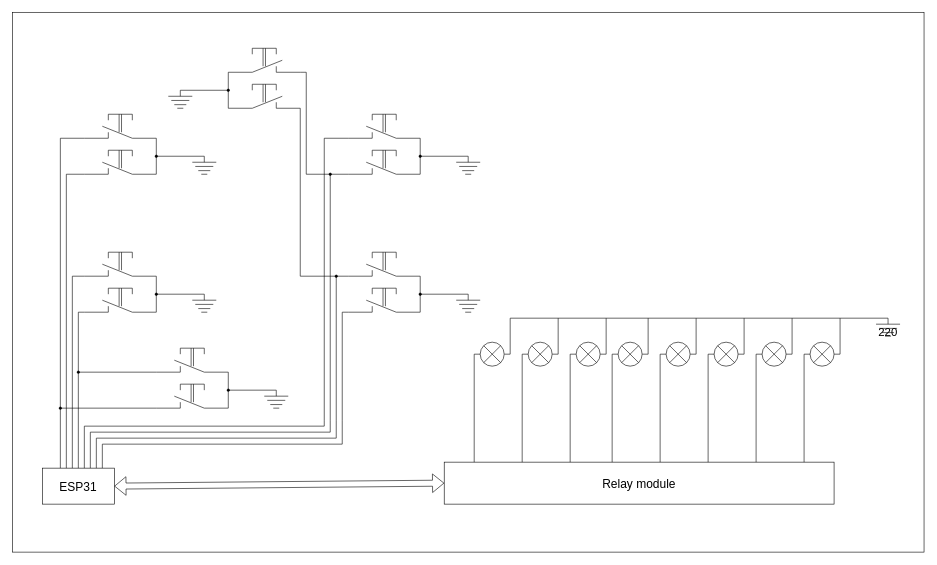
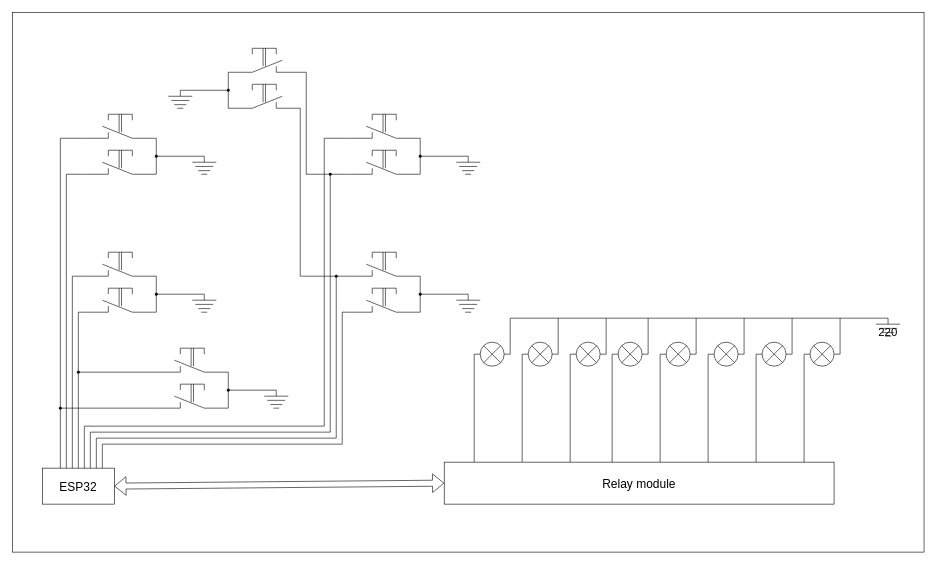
(78, 486) -> (78, 486)
